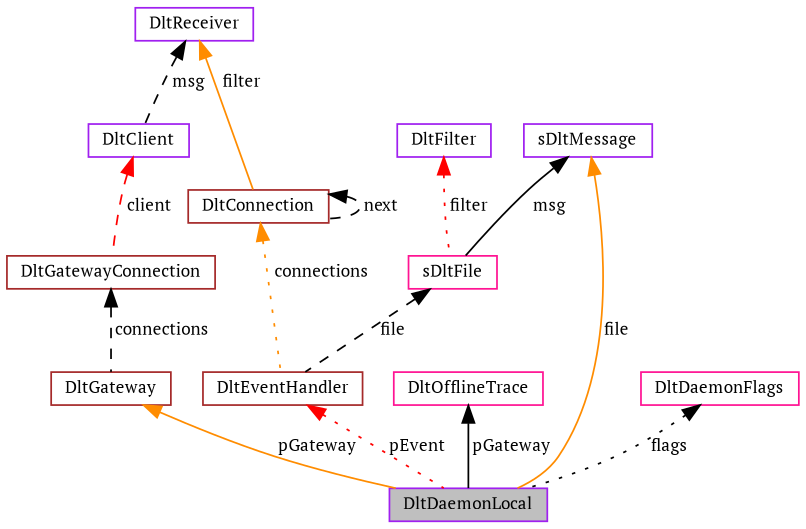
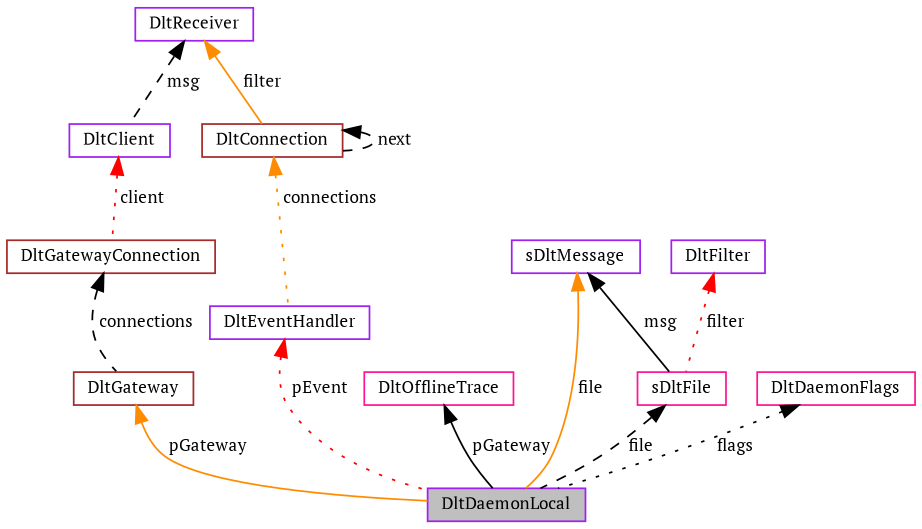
(118, 215) -> (115, 208)
(360, 335) -> (599, 457)
(283, 389) -> (290, 323)
